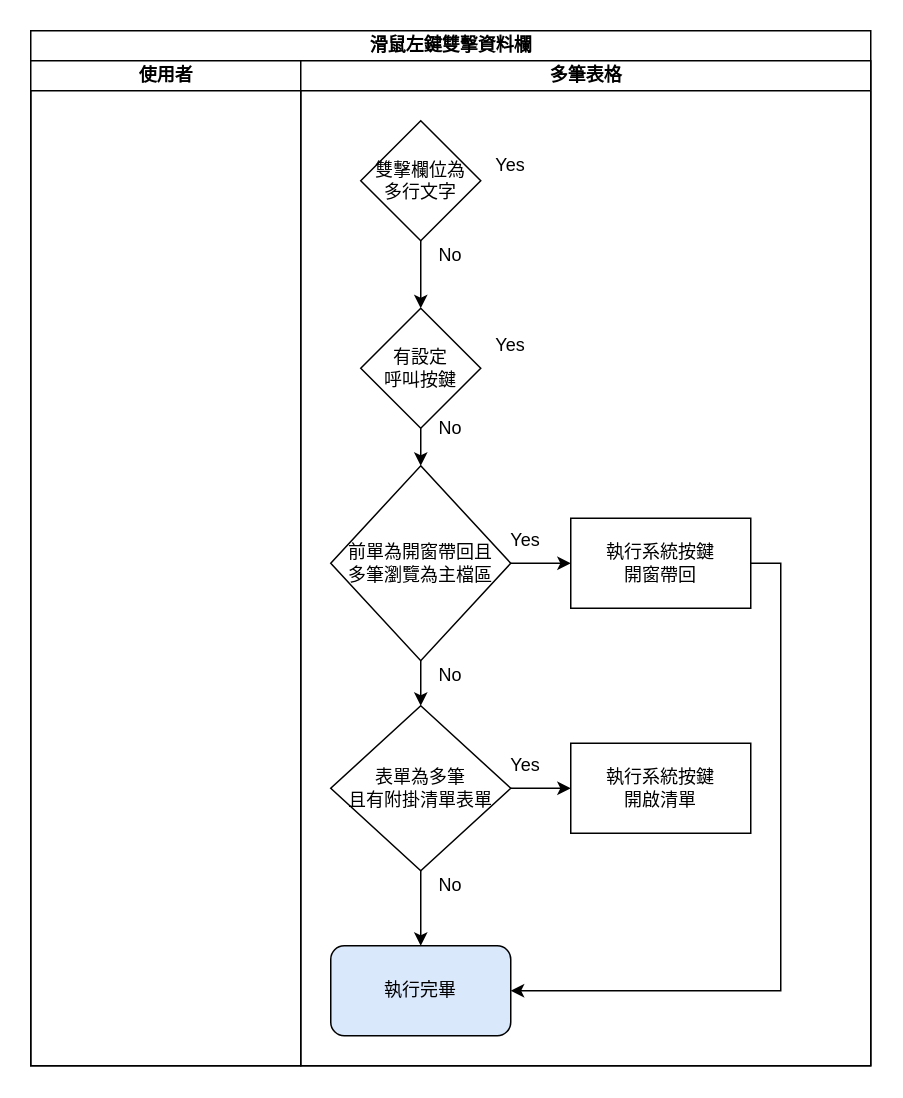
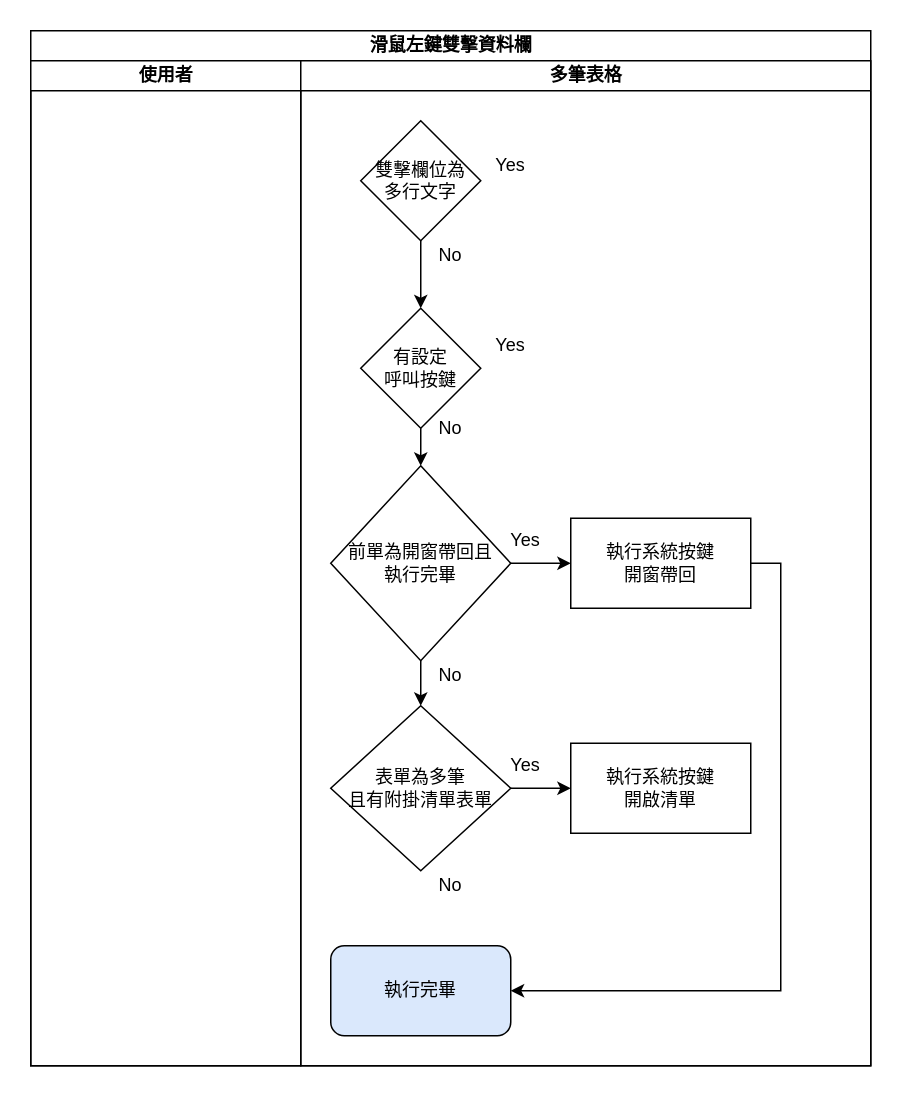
(421, 563) -> (421, 563)
(421, 903) -> none
